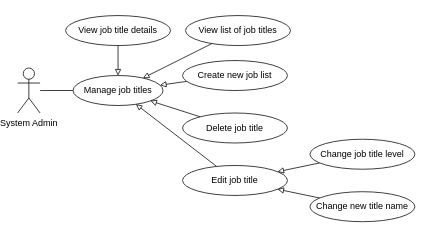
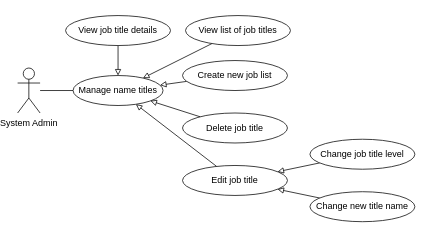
(118, 90) -> (118, 90)
